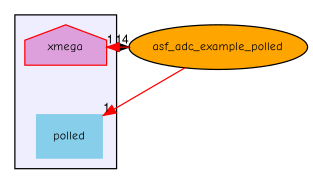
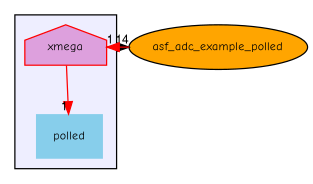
(149, 89) -> (67, 83)
